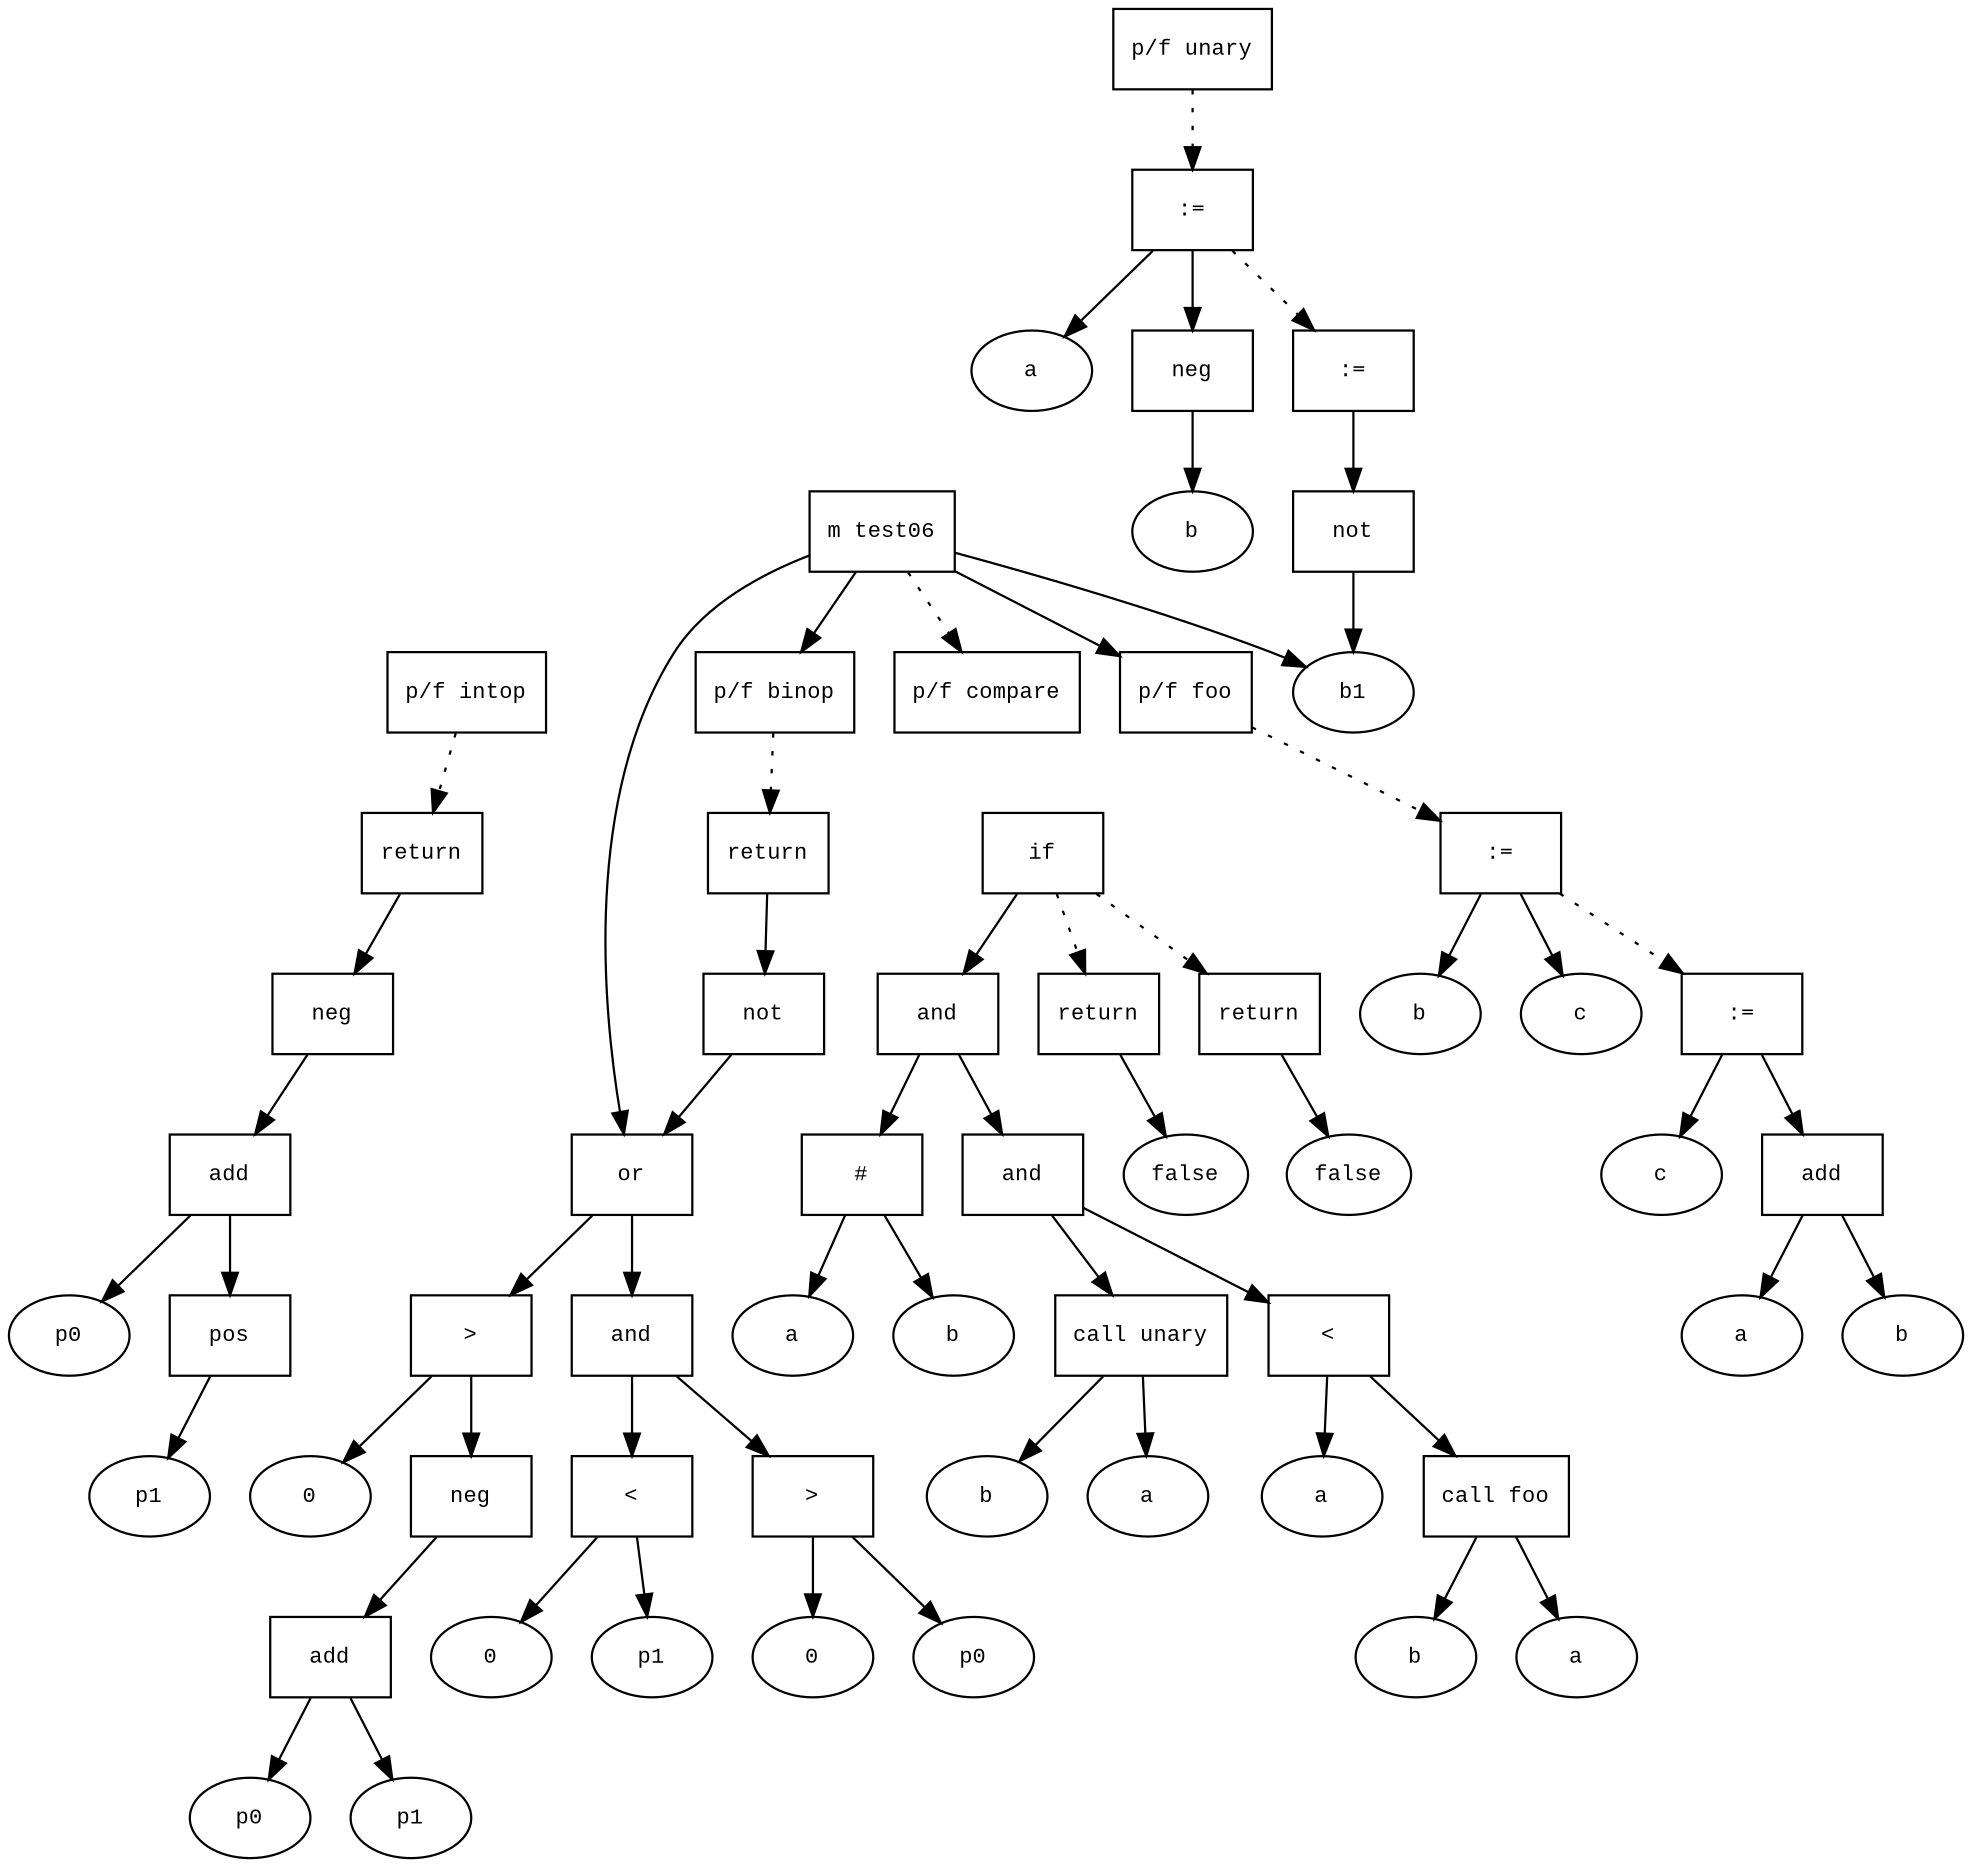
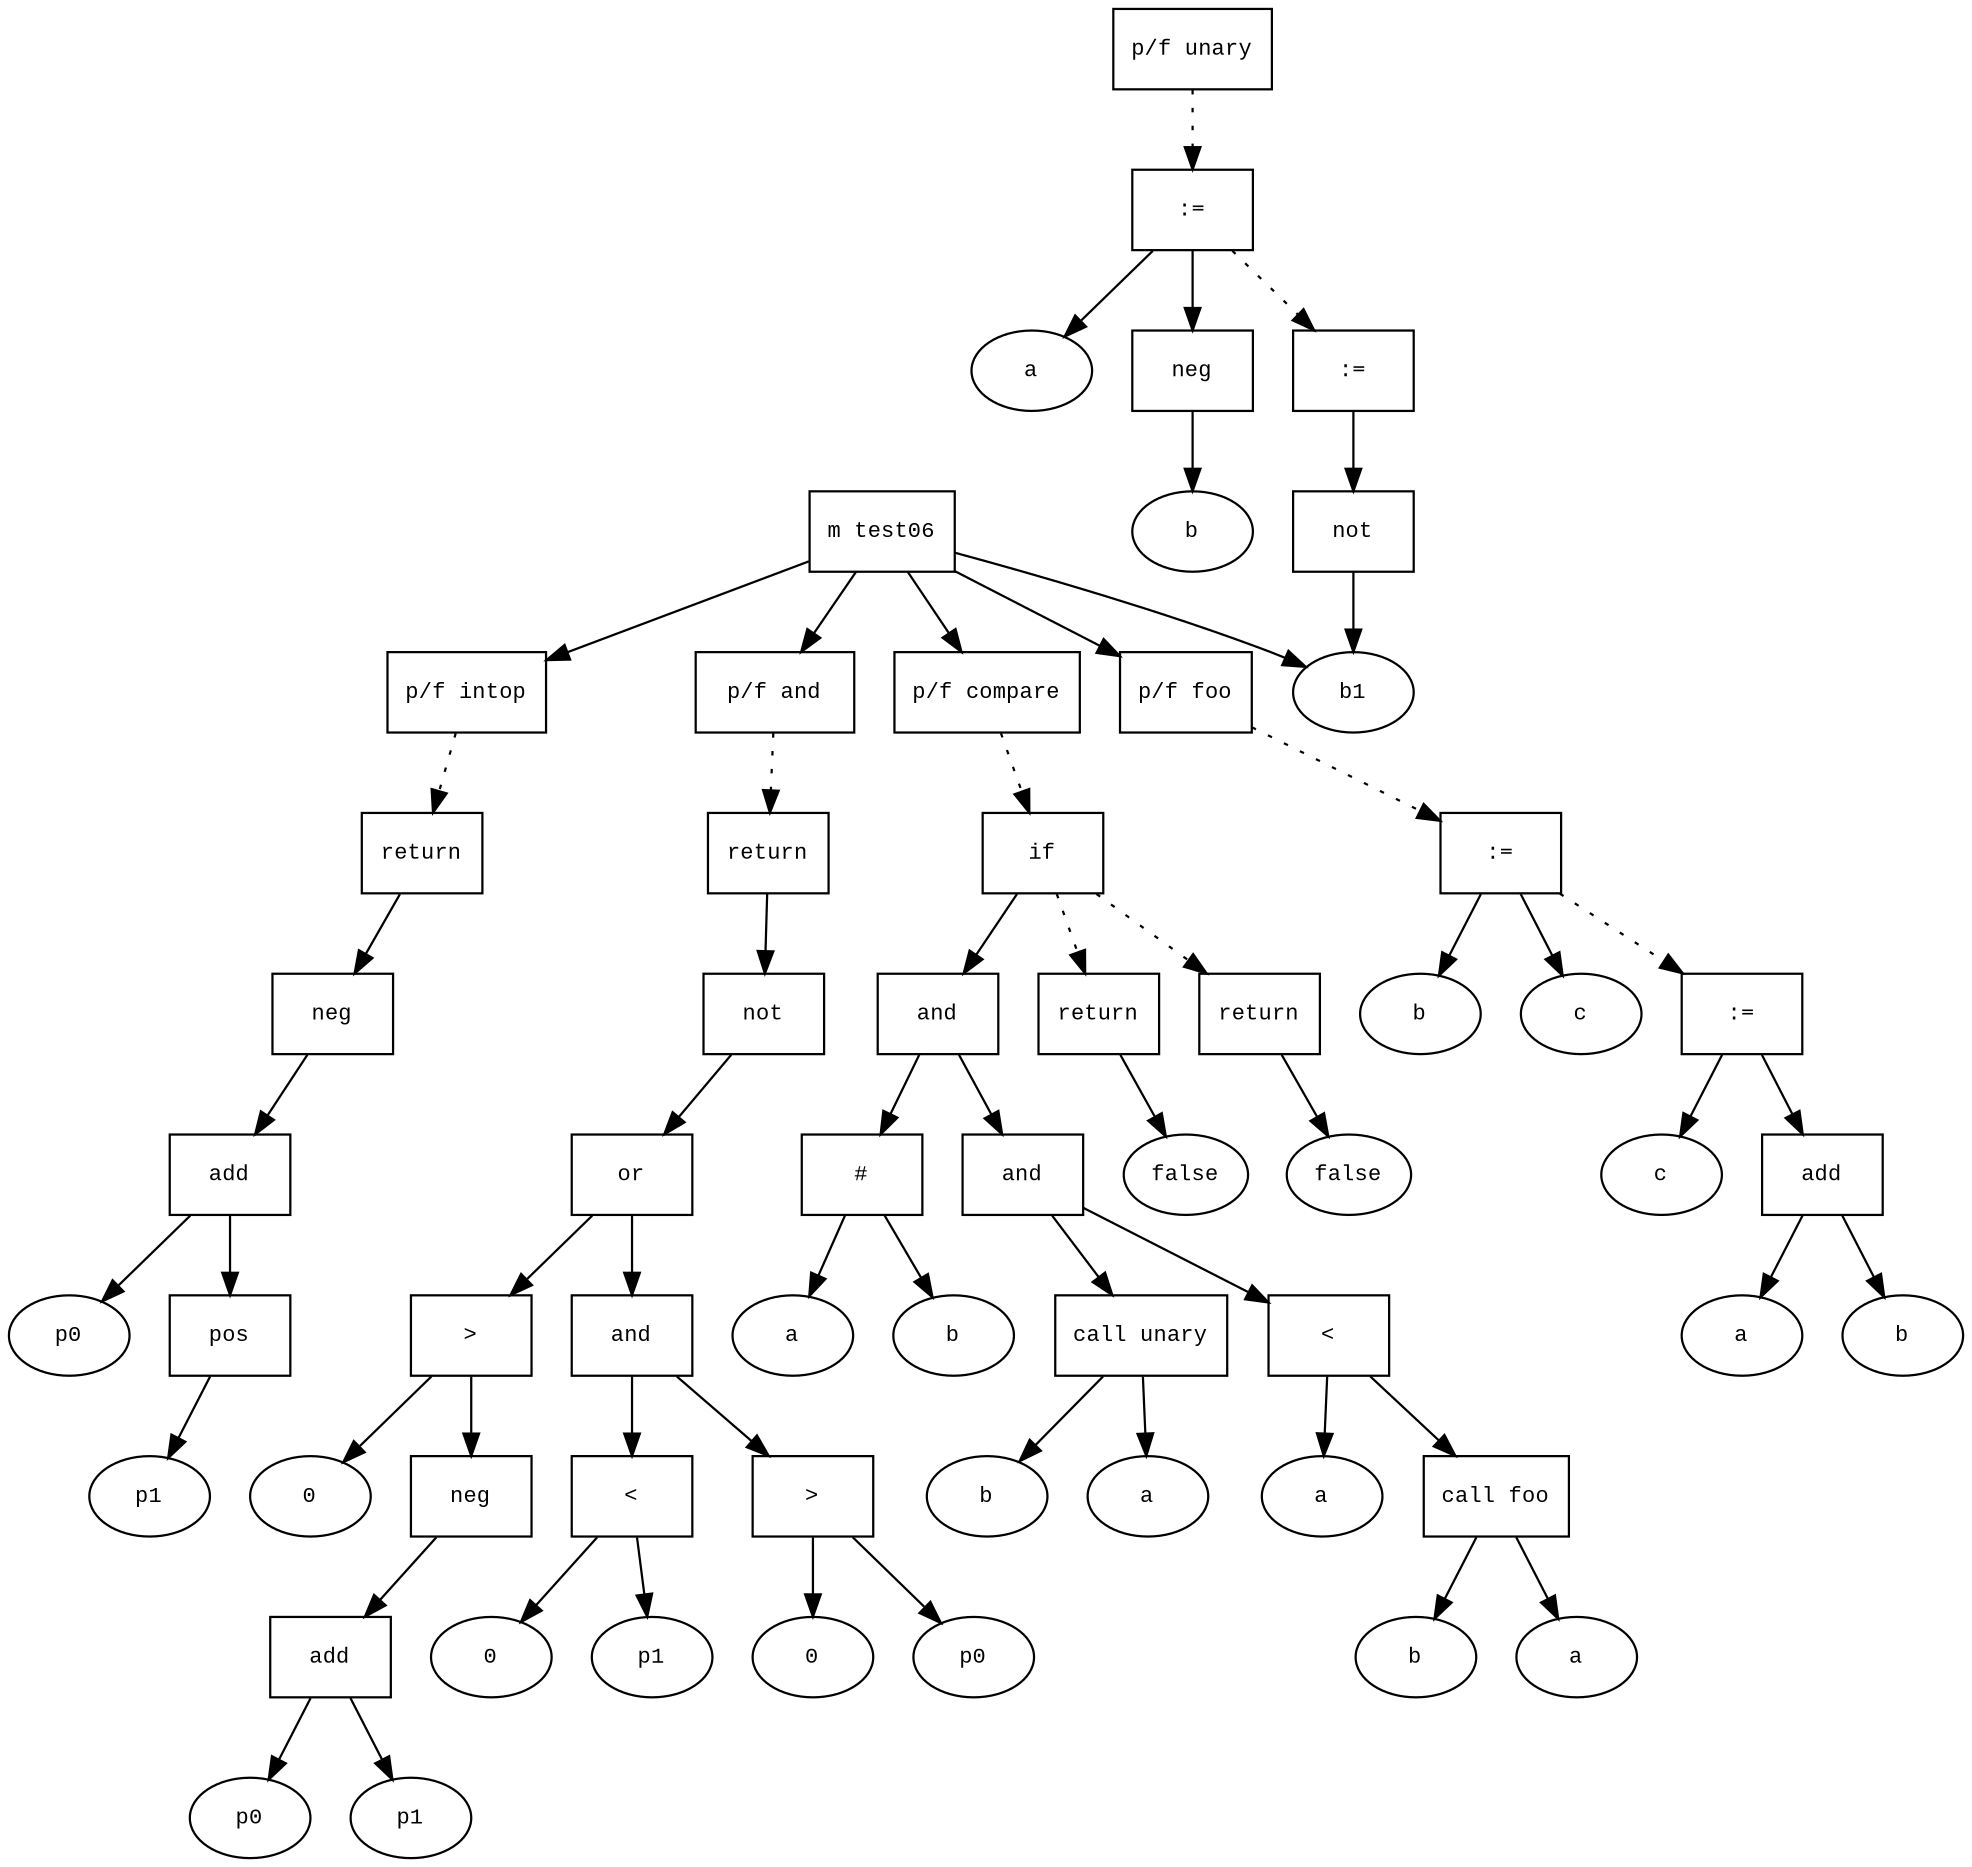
(929, 603) -> (929, 603)
(775, 692) -> (775, 692)
none -> (1011, 762)
(620, 793) -> (688, 607)
